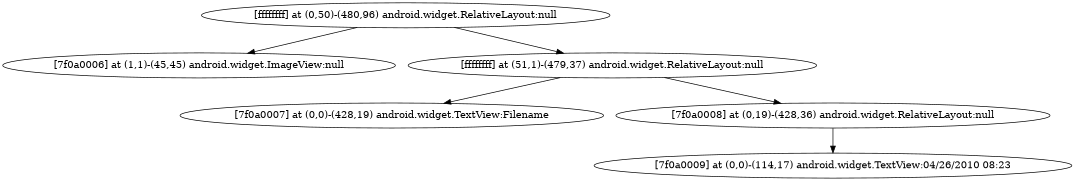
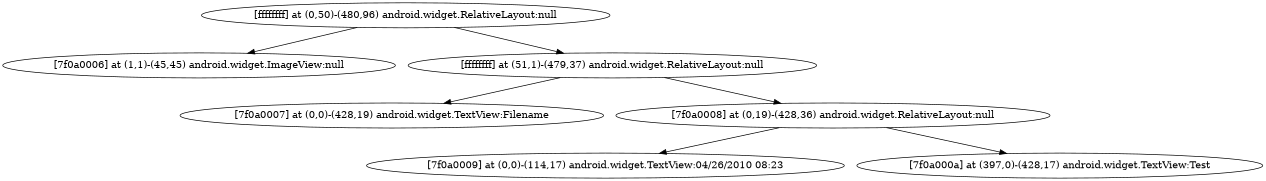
none -> (1060, 166)
